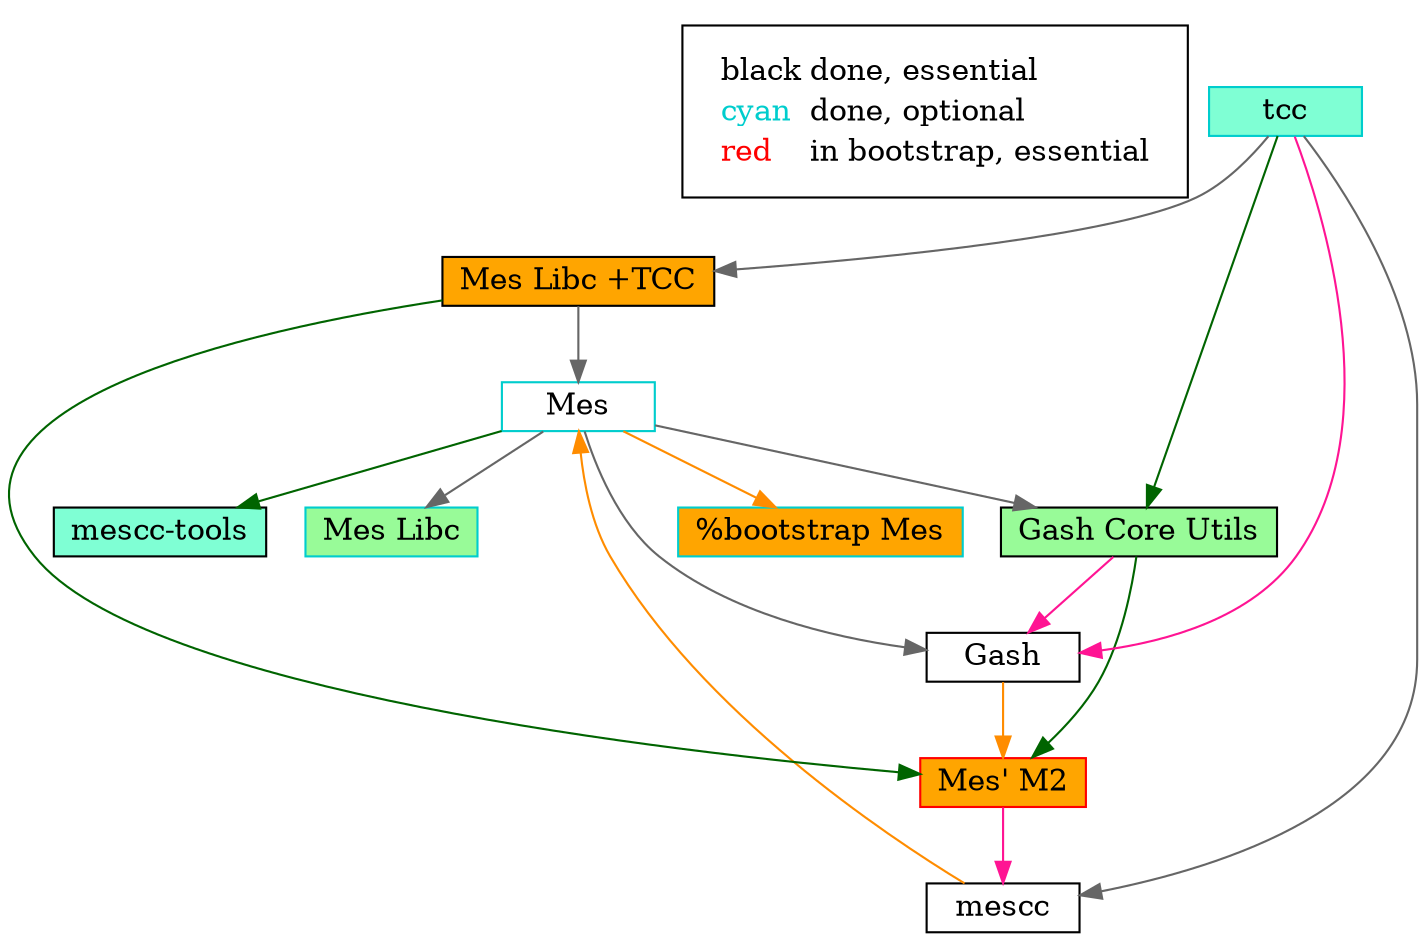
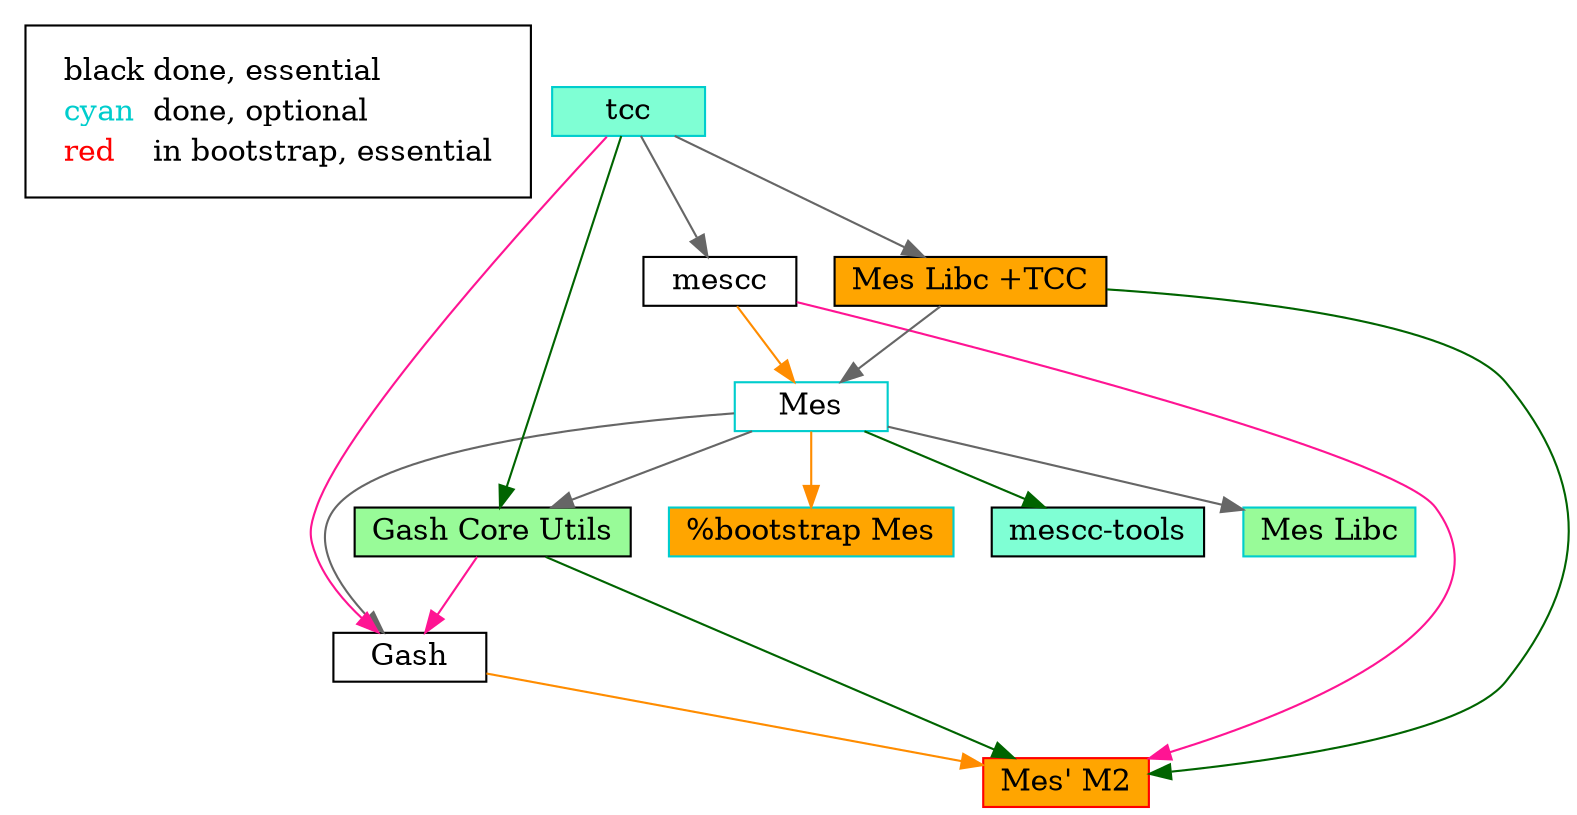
(1003, 834) -> (1321, 451)
